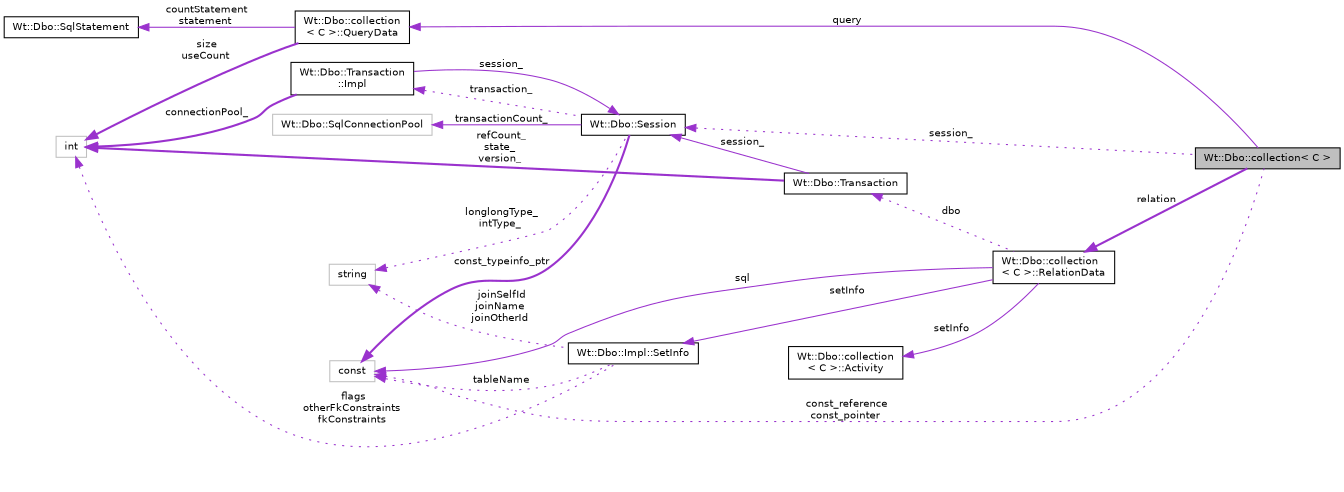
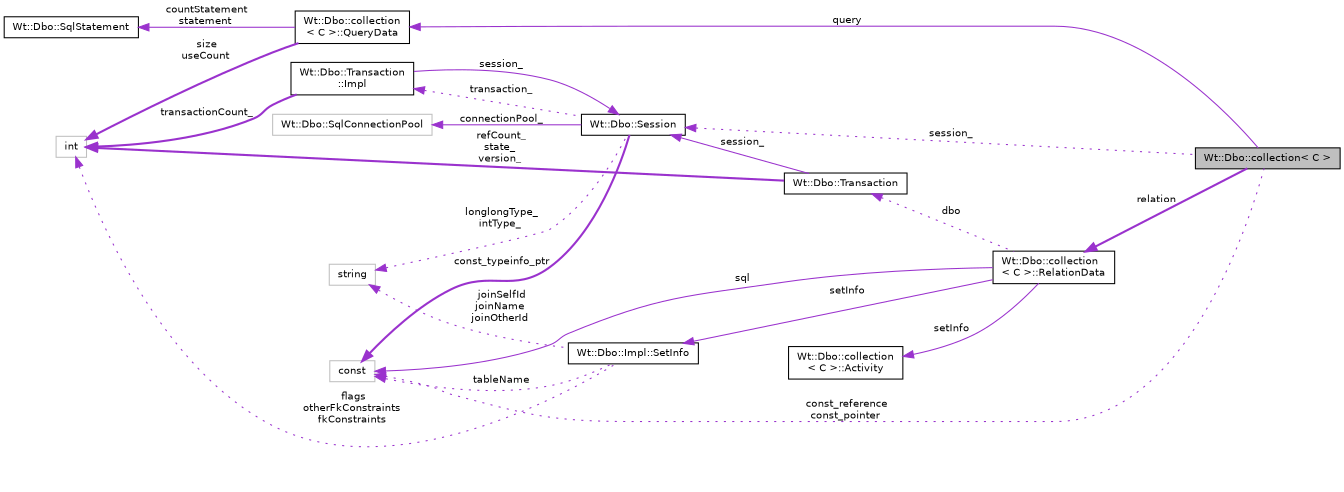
(206, 113) -> (206, 113)
(500, 119) -> (500, 119)
